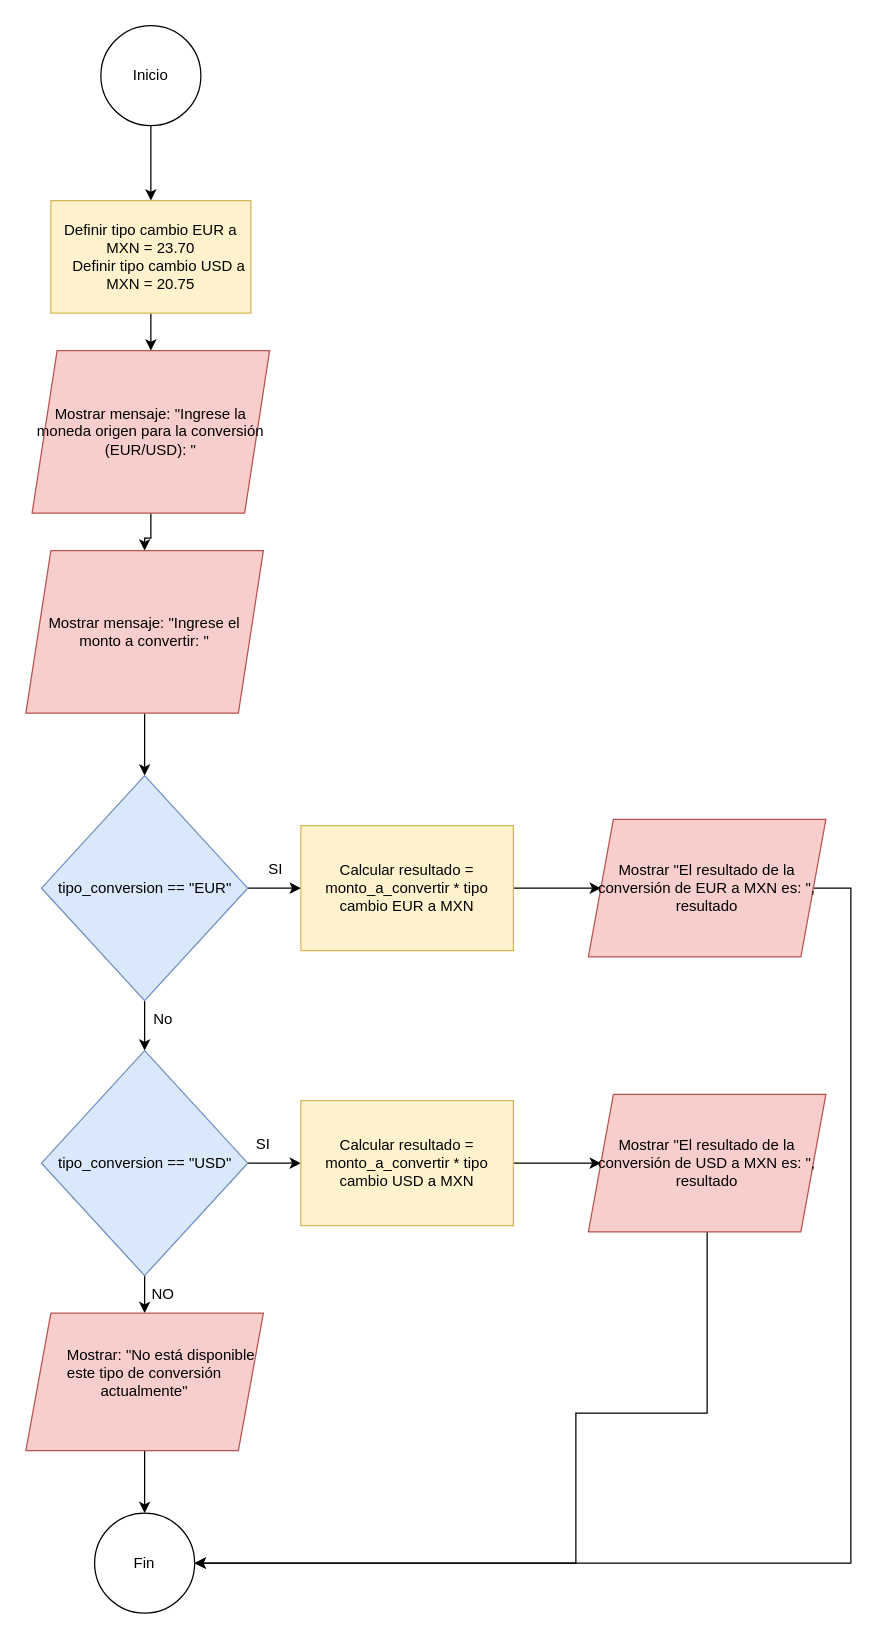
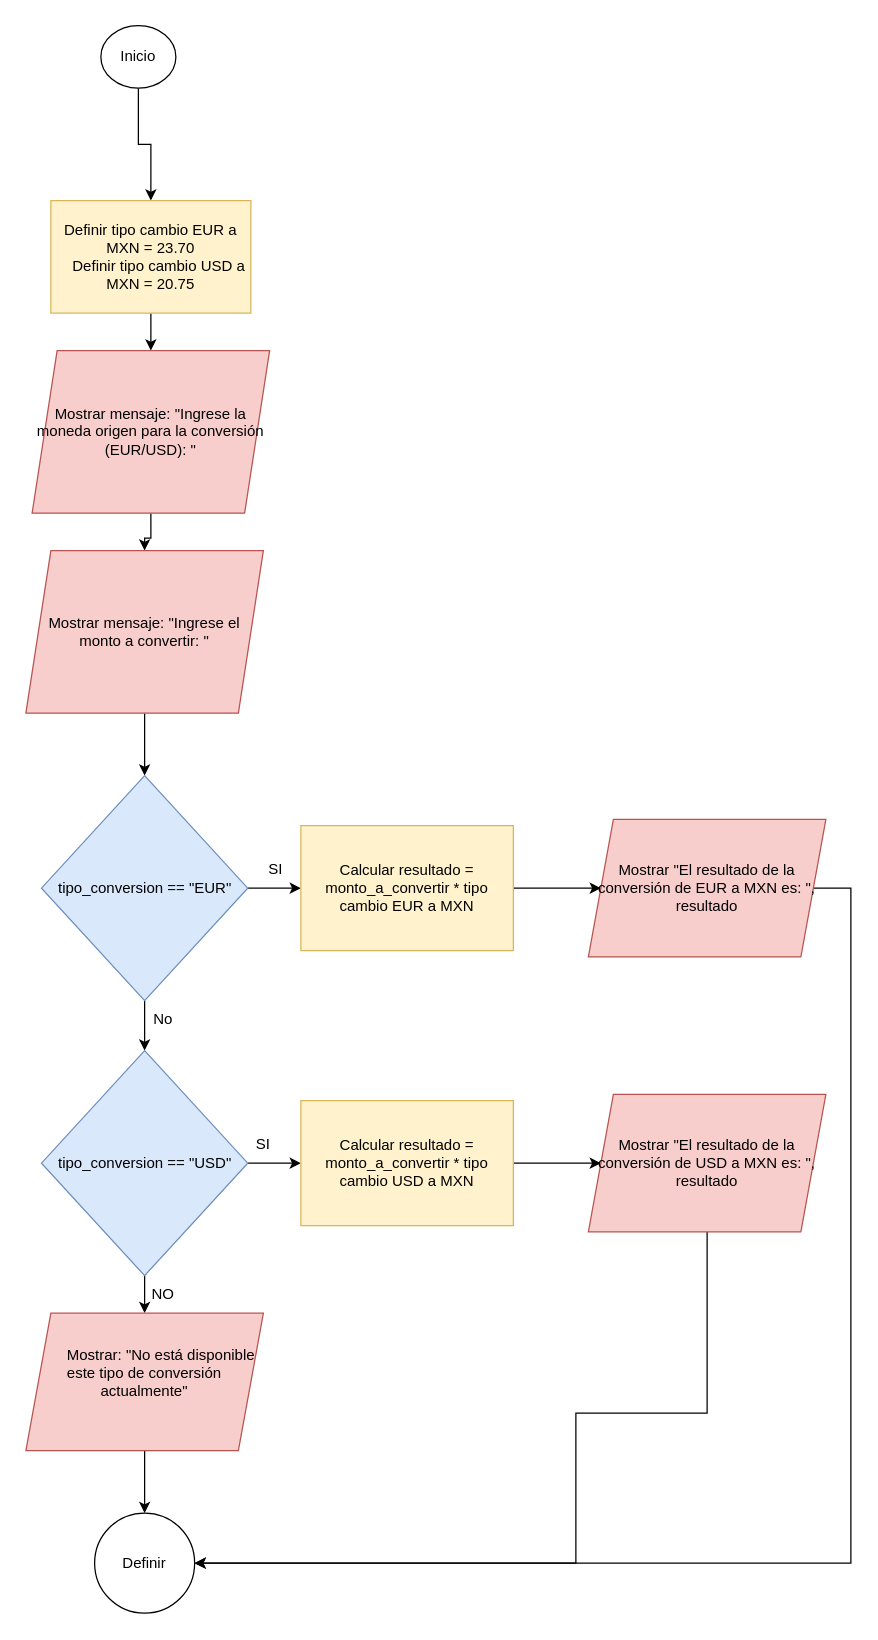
(151, 76) -> (138, 57)
(144, 1563) -> (144, 1563)
